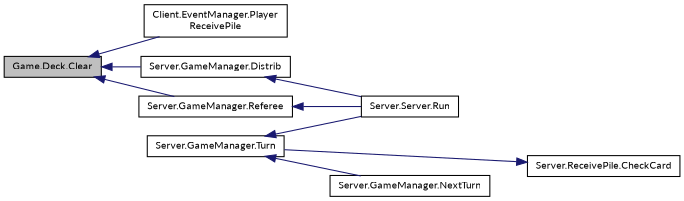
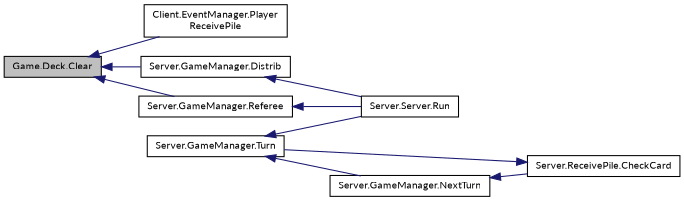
none -> (514, 175)
